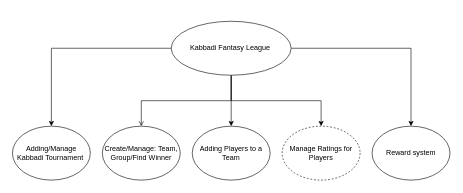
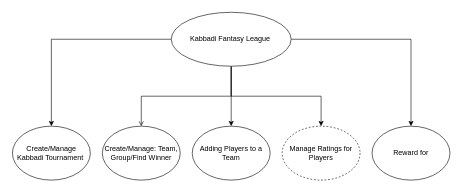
(231, 48) -> (231, 39)
(51, 153) -> (51, 153)
(411, 153) -> (411, 153)
